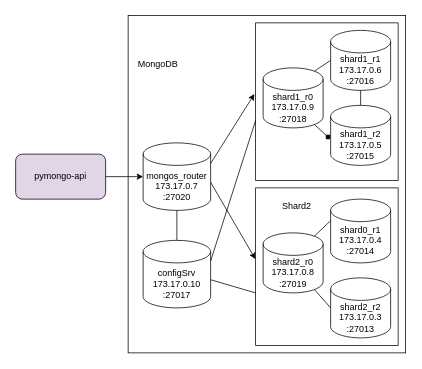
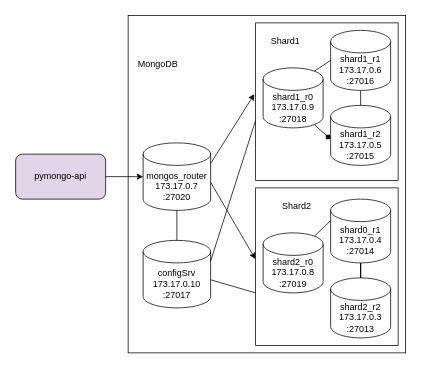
none -> (285, 42)
none -> (360, 271)
(322, 299) -> none
